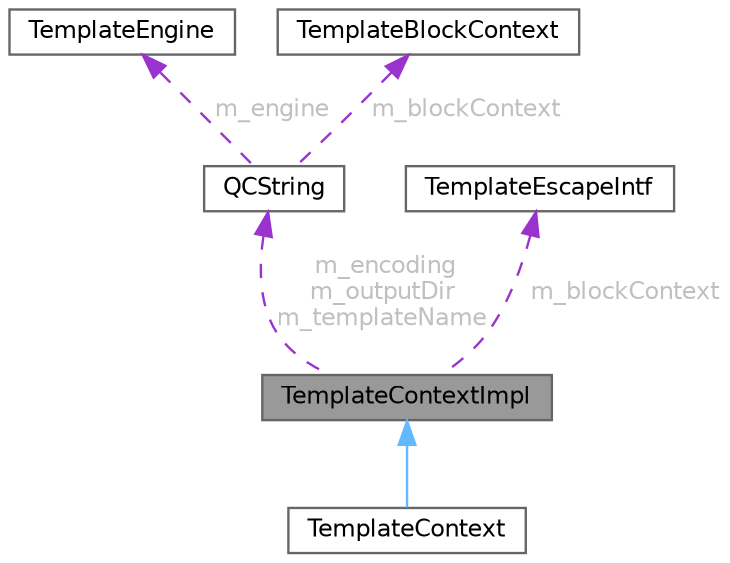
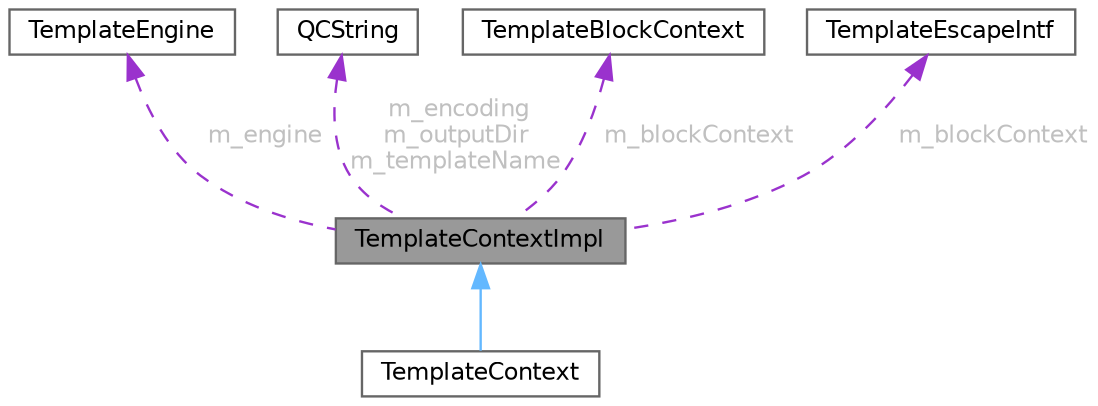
(207, 119) -> (212, 184)
(345, 119) -> (573, 157)
